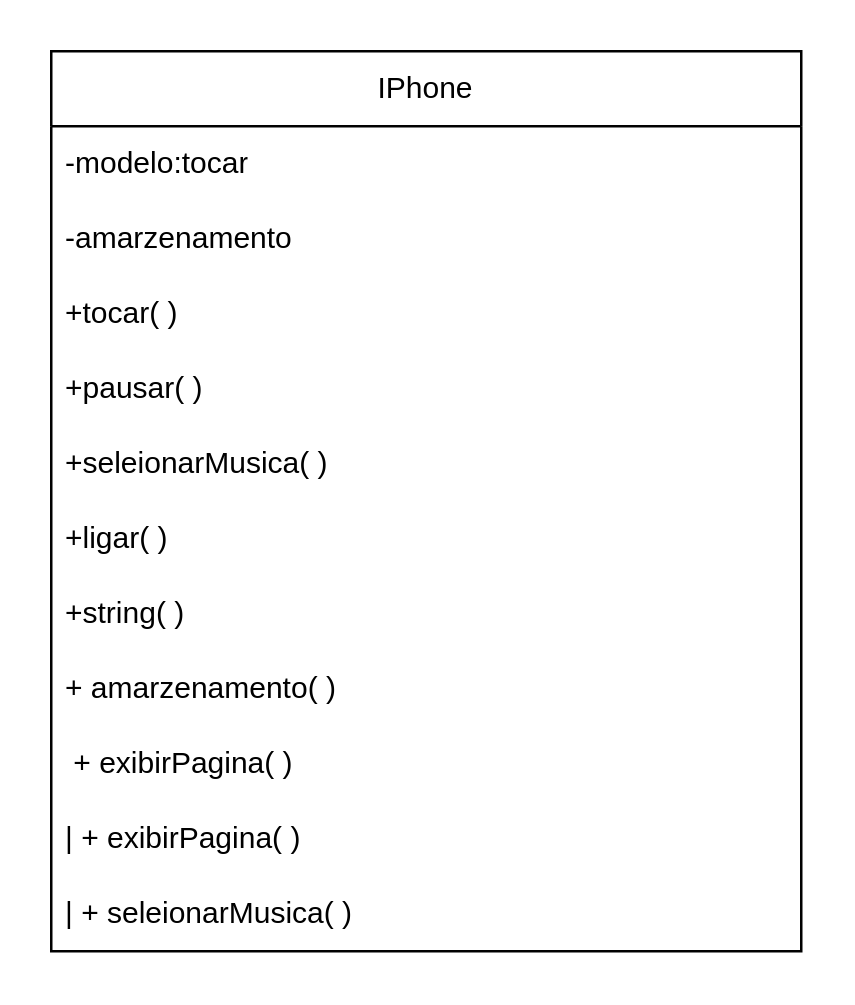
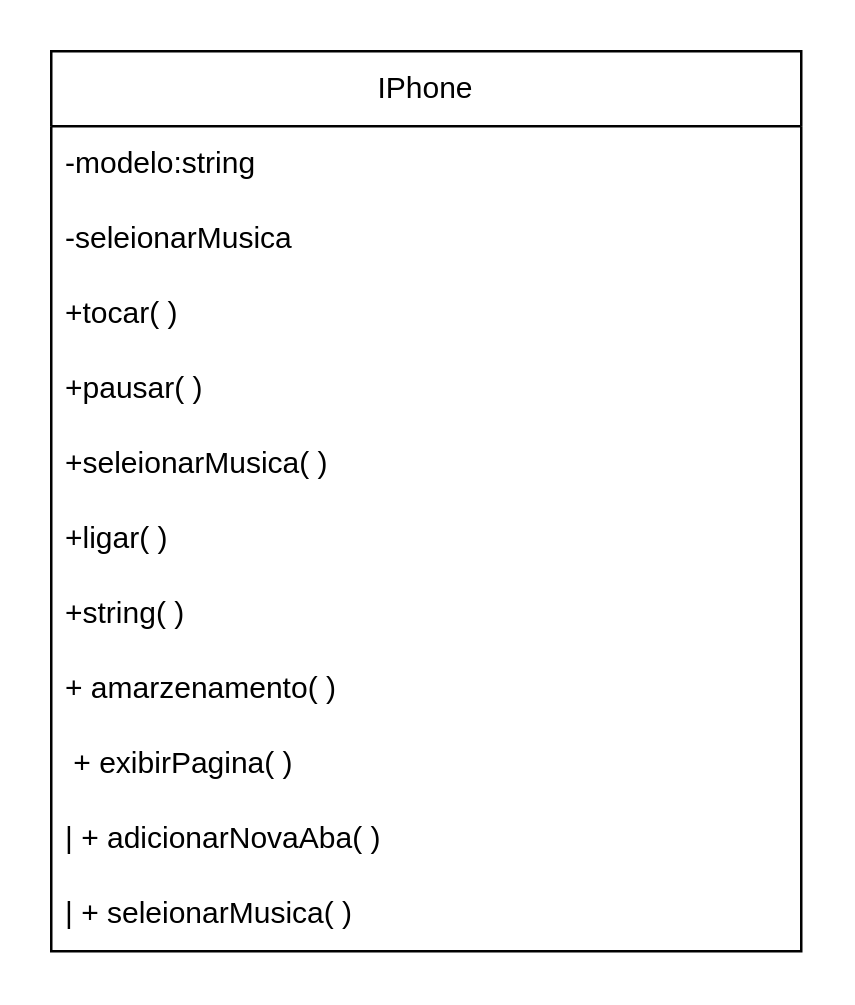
(168, 164) -> (172, 164)
(184, 239) -> (189, 239)
(199, 839) -> (236, 839)
